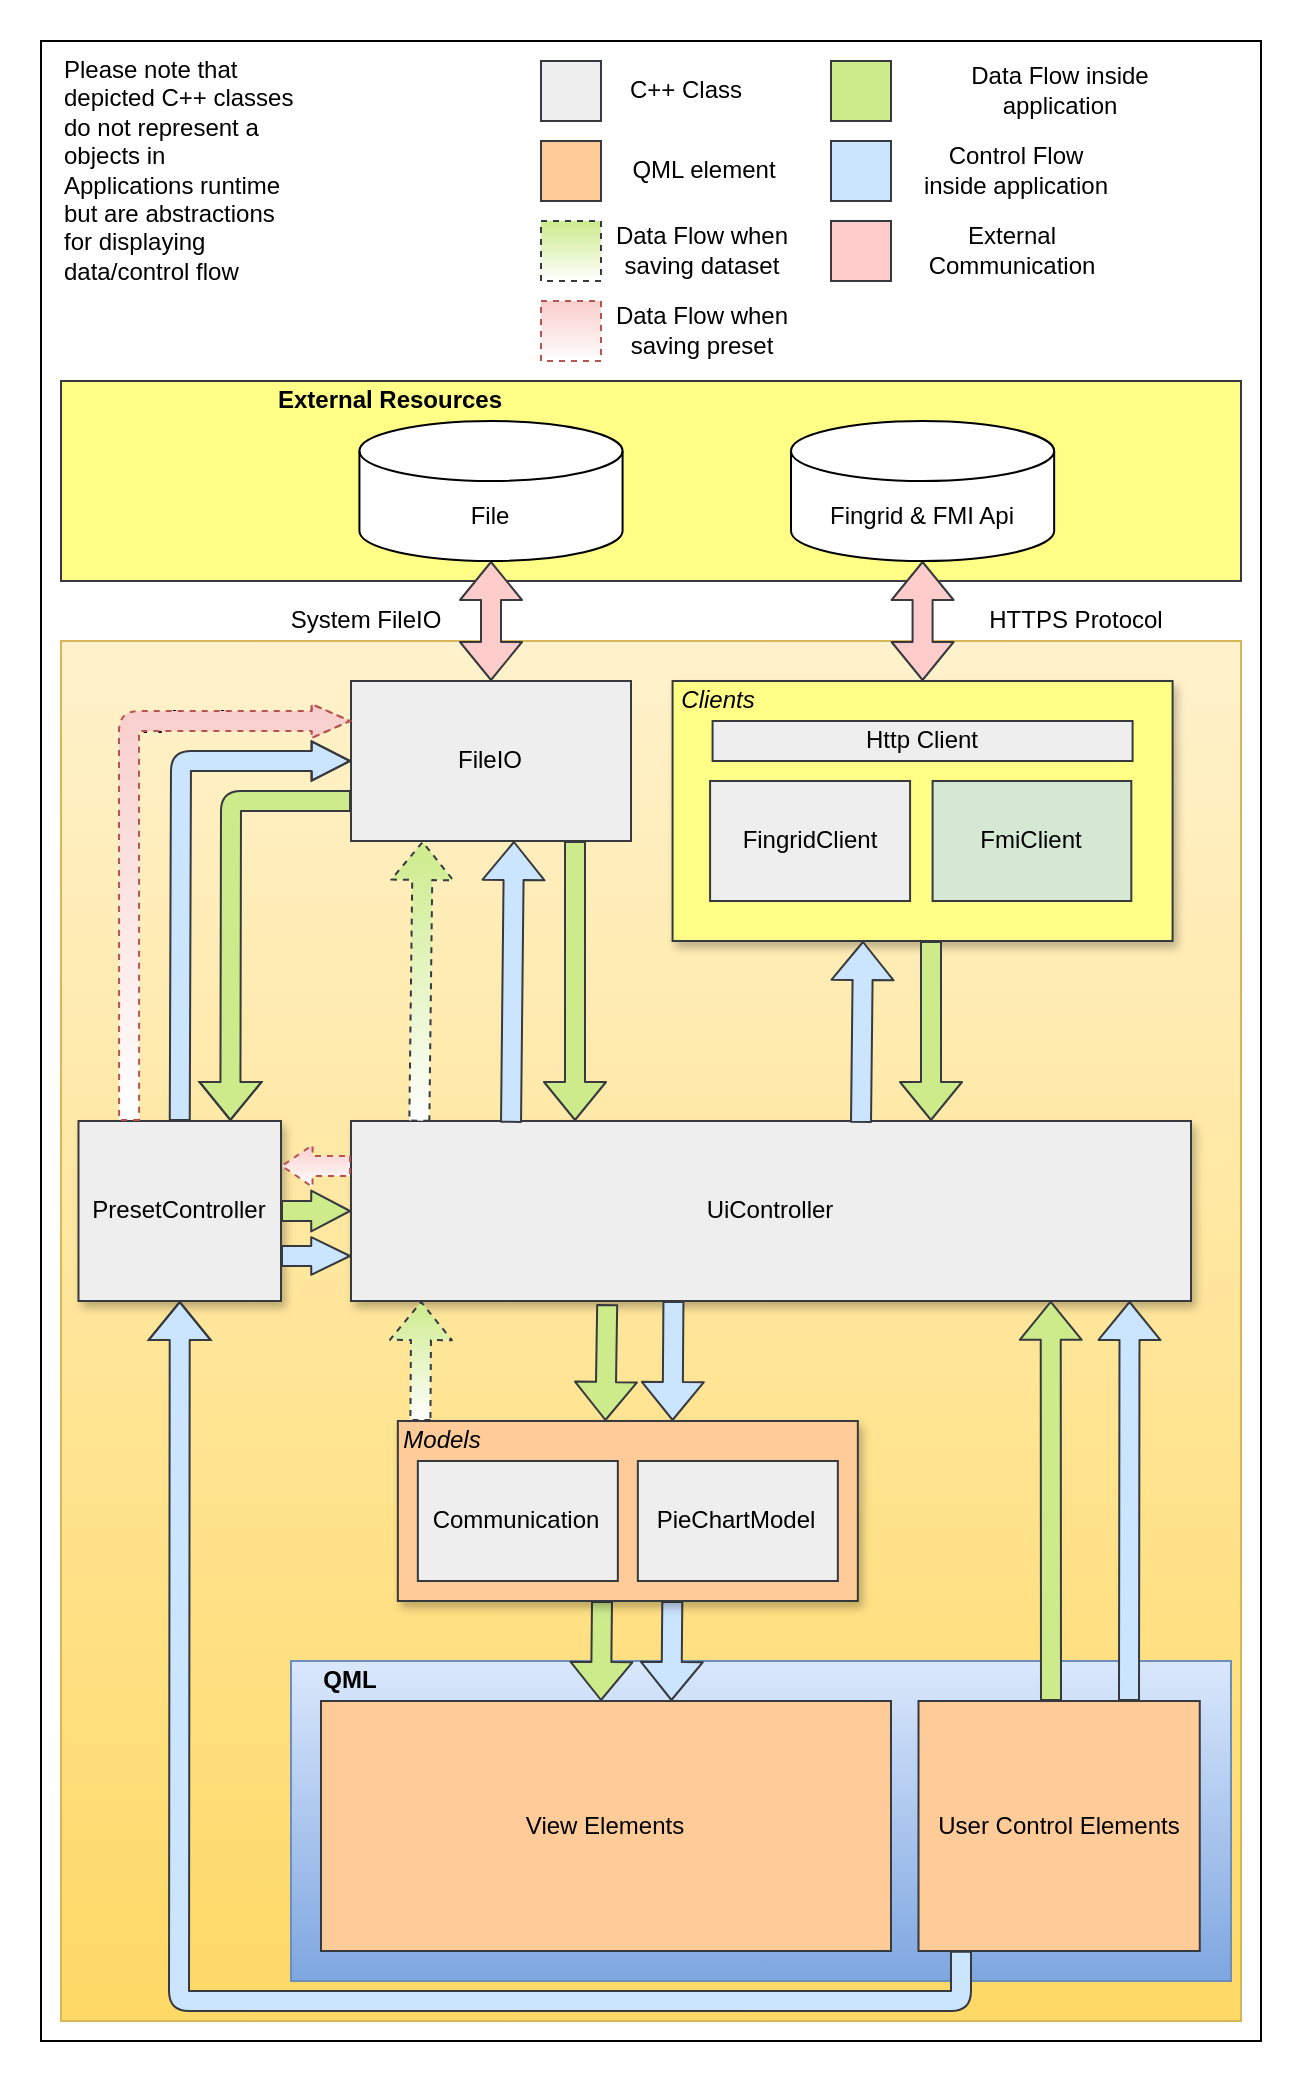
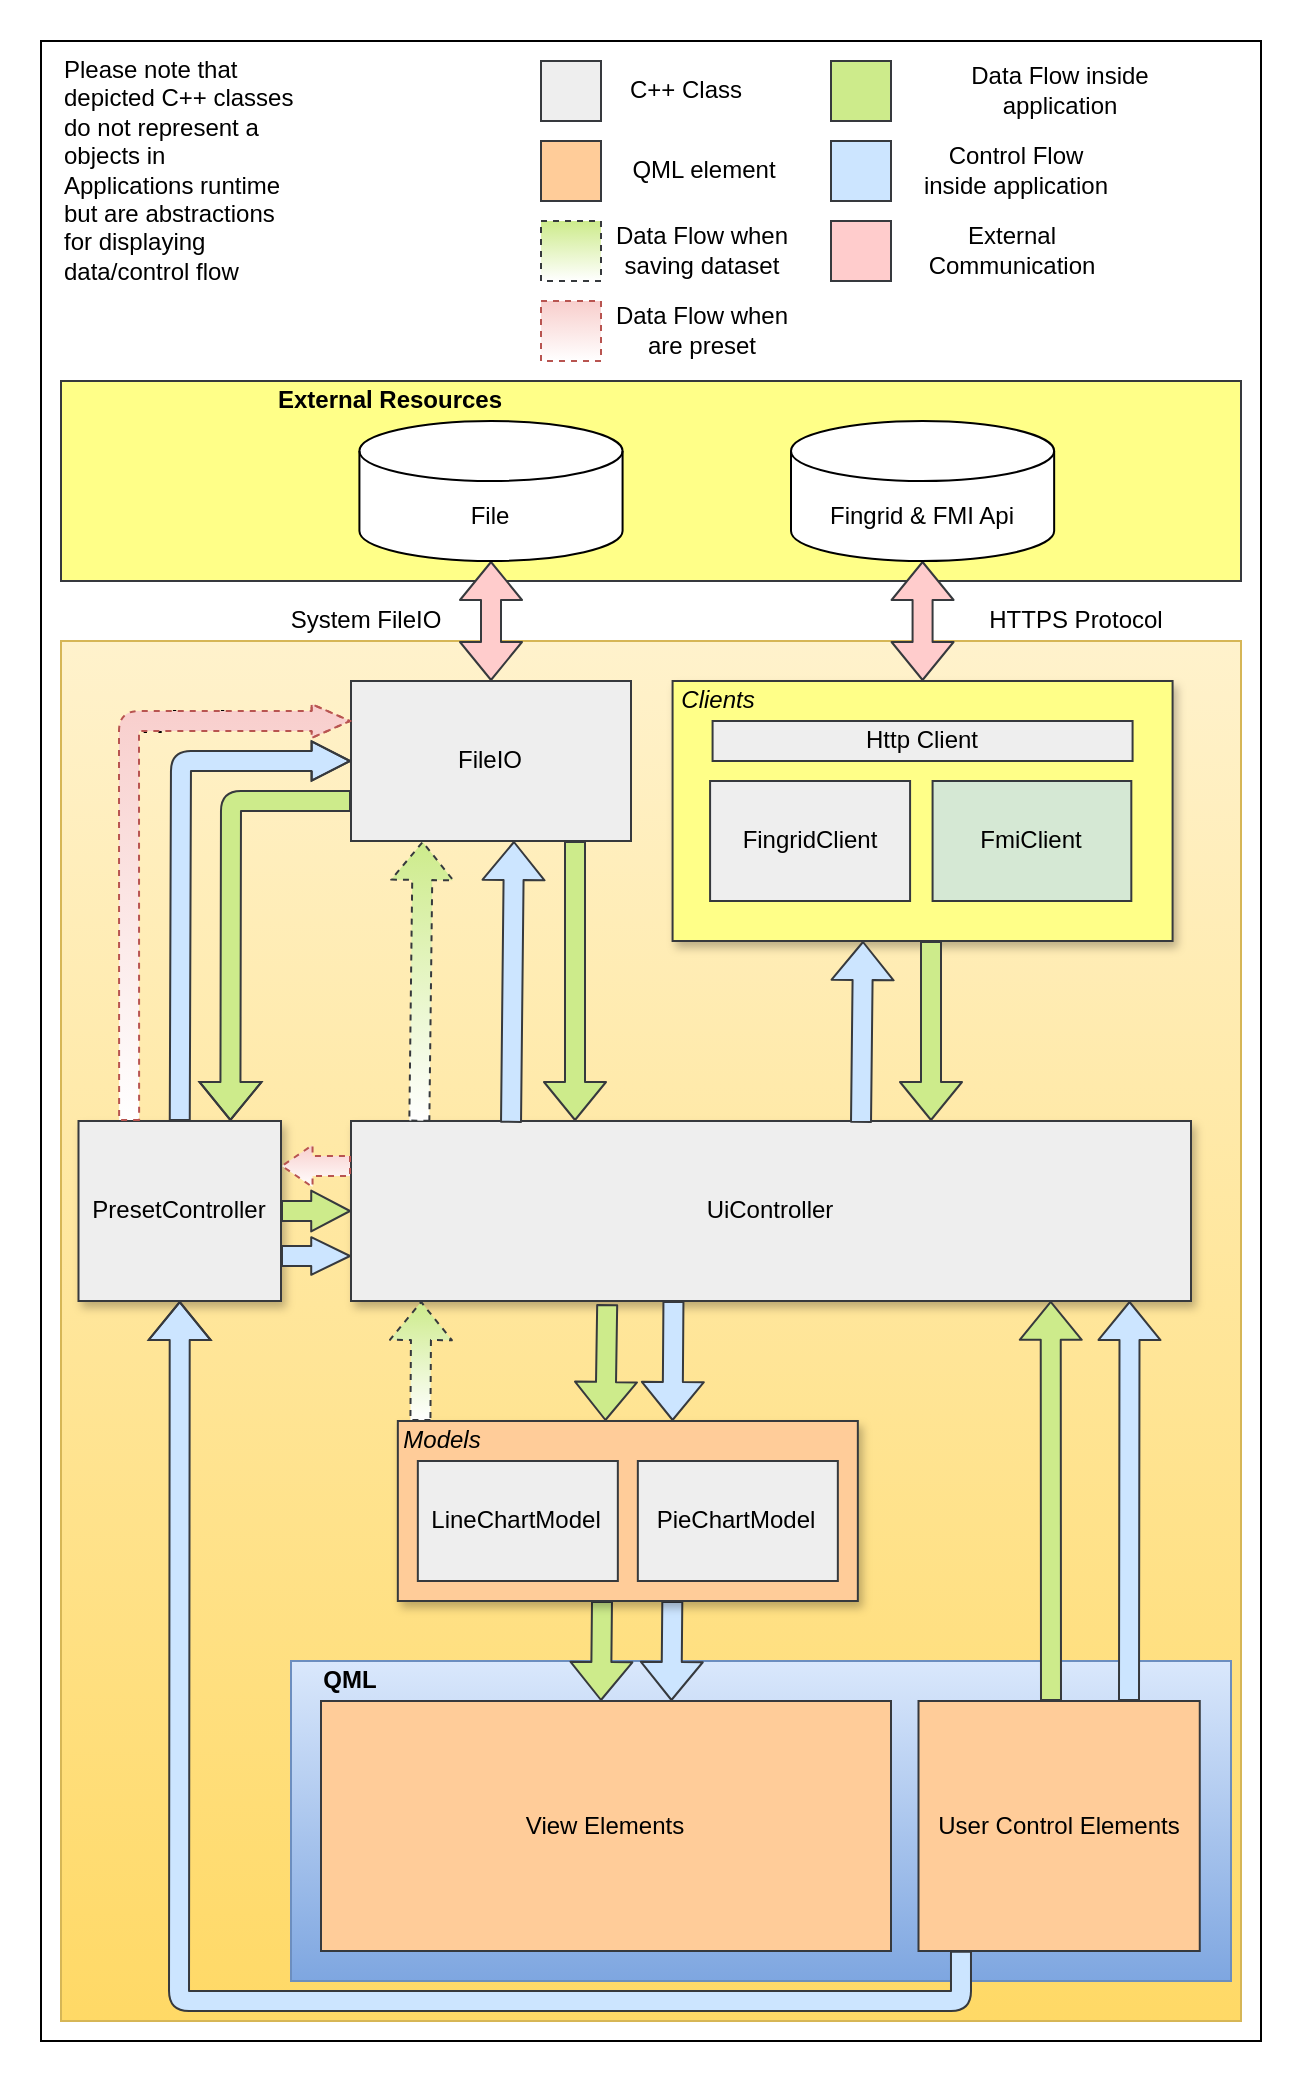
(703, 331) -> (703, 331)
(517, 1521) -> (517, 1521)
